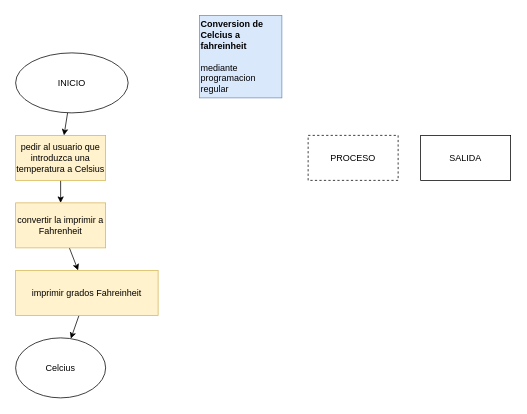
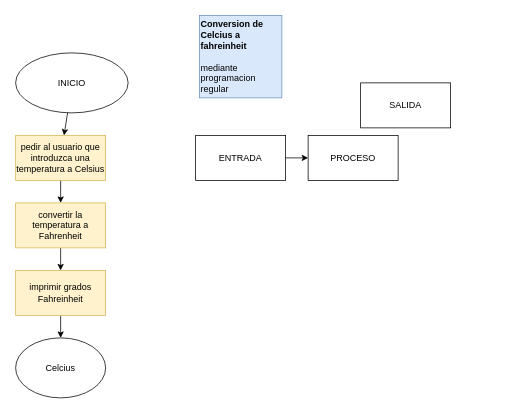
none -> (240, 158)
none -> (301, 158)
(353, 158) -> (353, 158)
(465, 158) -> (405, 105)
(60, 225) -> (60, 225)
(87, 293) -> (60, 293)
